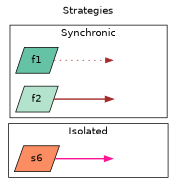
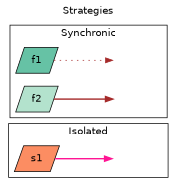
(37, 159) -> (37, 159)
